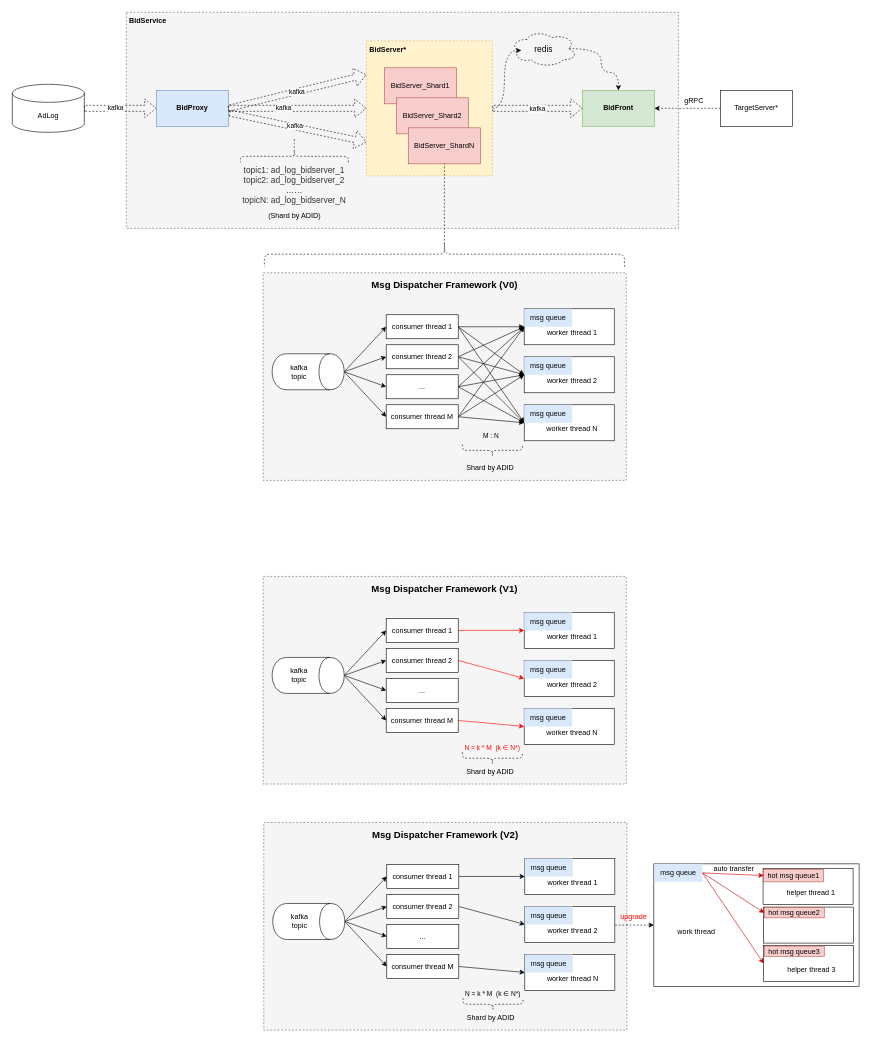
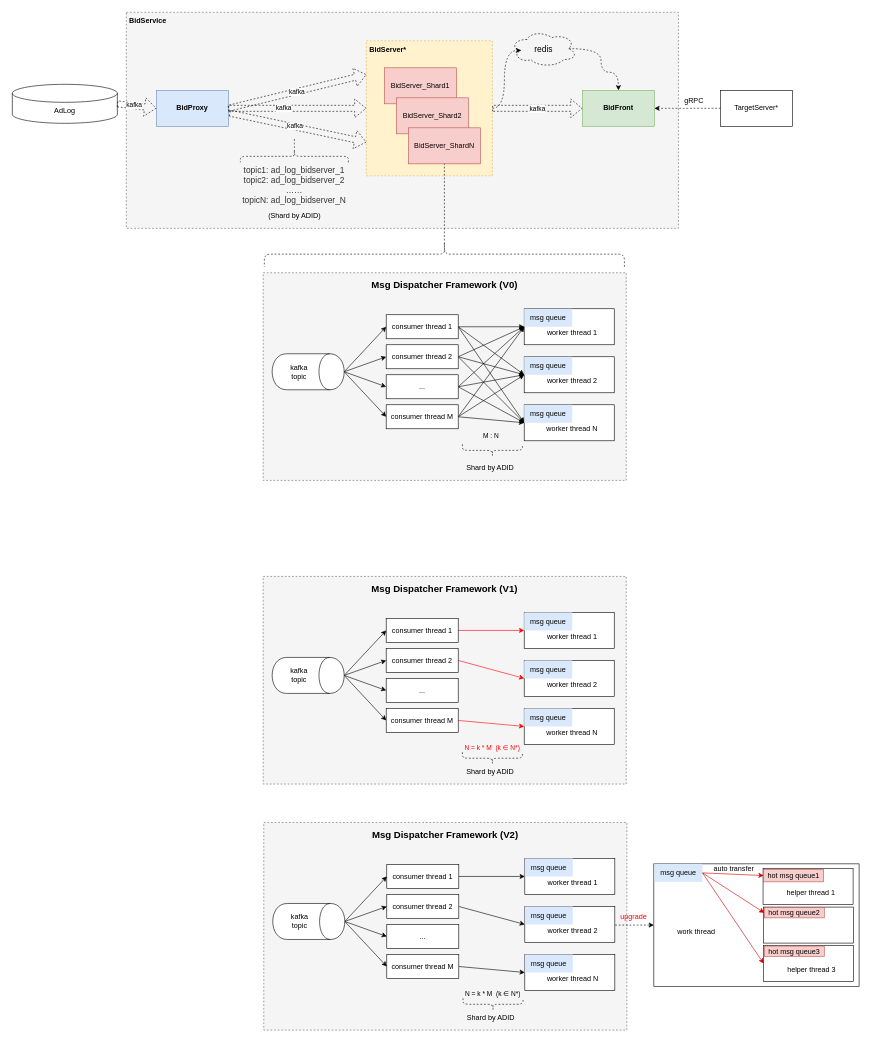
(48, 108) -> (65, 104)
